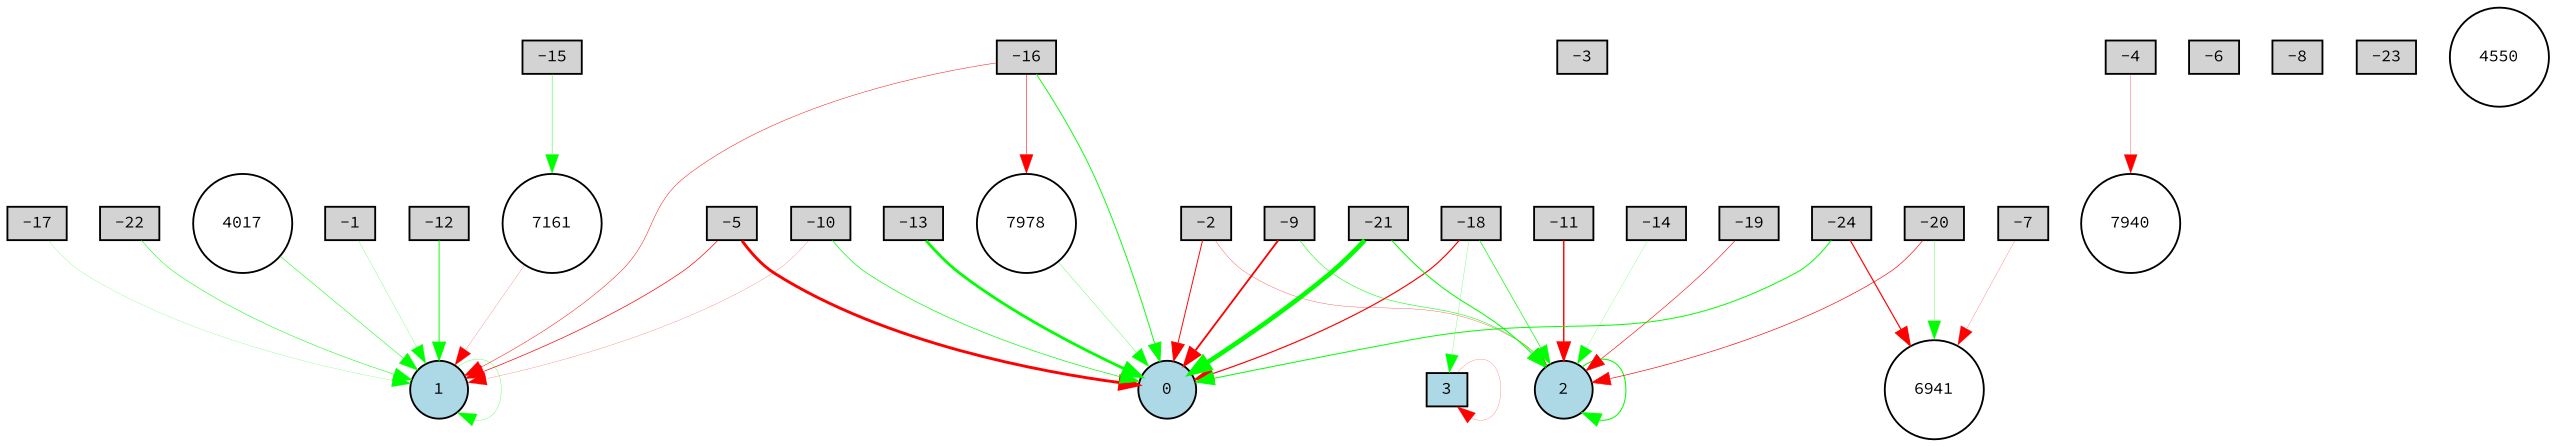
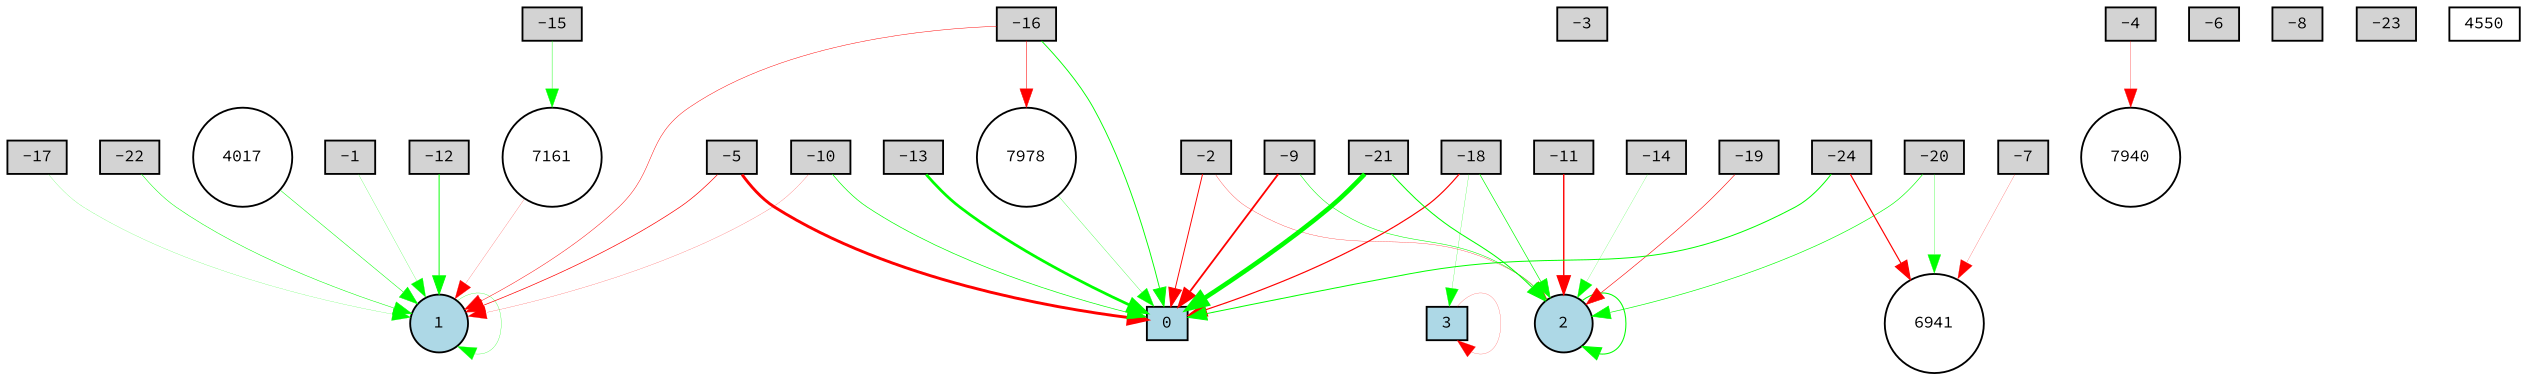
(2499, 57) -> (2485, 24)
(1776, 329) -> (1776, 263)
(1167, 390) -> (1167, 324)
